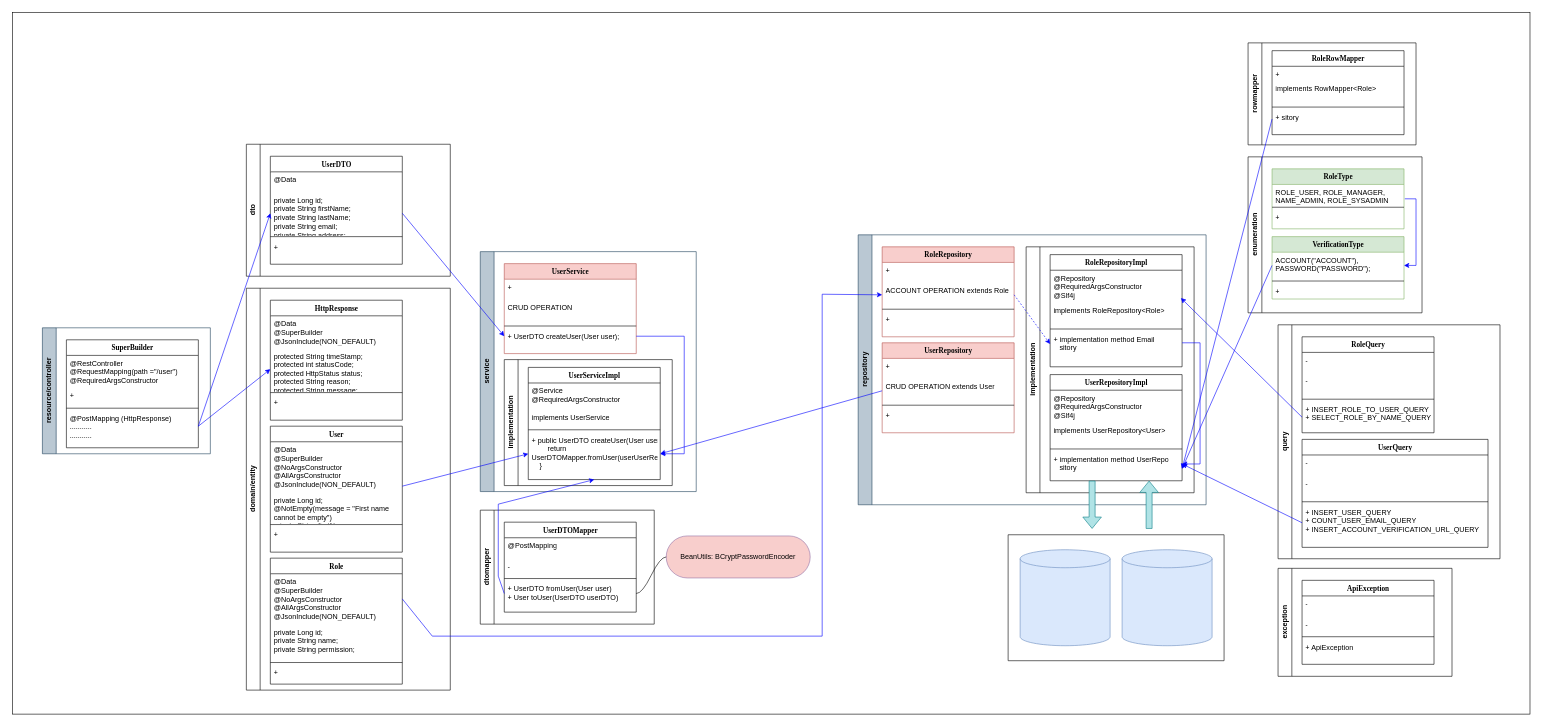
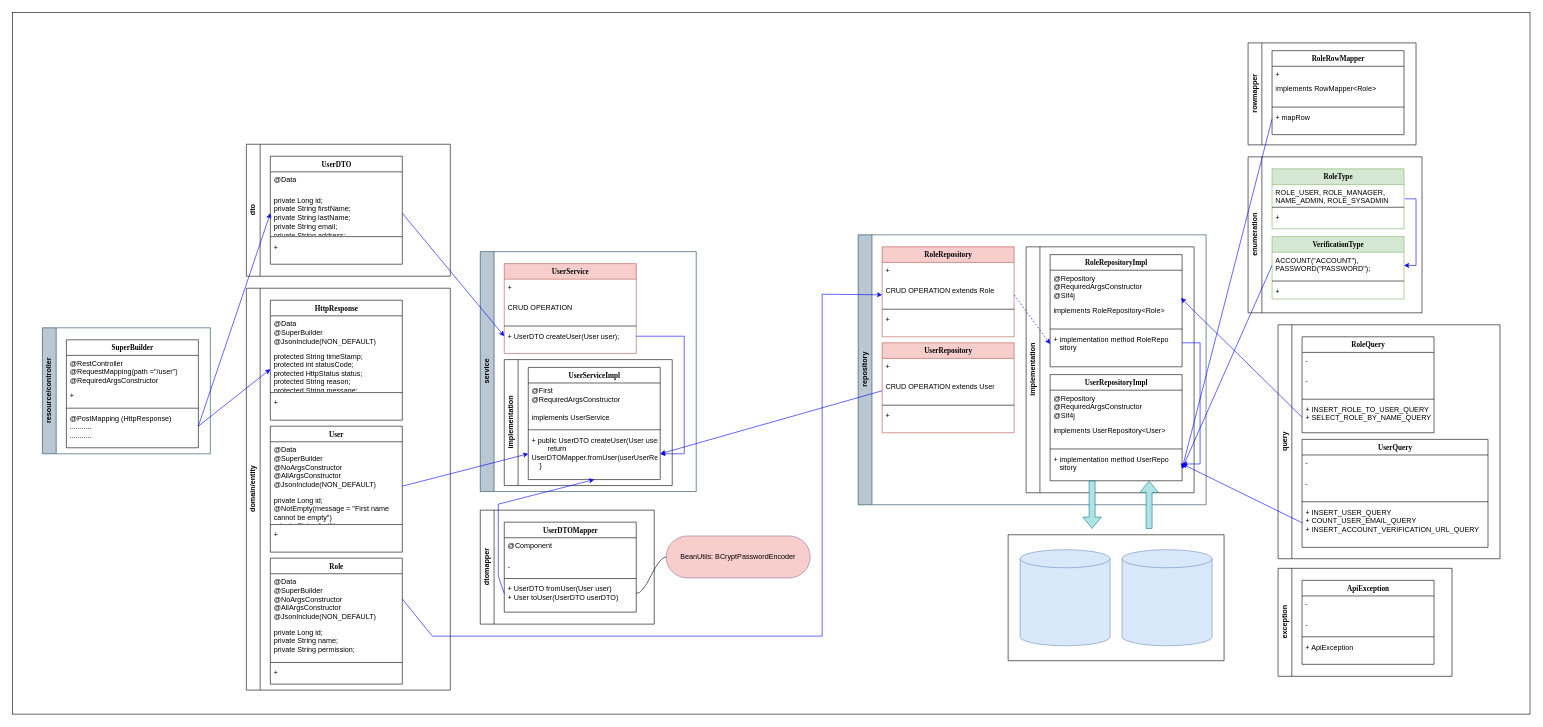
(1290, 118) -> (1291, 118)
(943, 291) -> (937, 291)
(1105, 344) -> (1112, 344)
(579, 396) -> (579, 396)
(531, 546) -> (528, 546)
